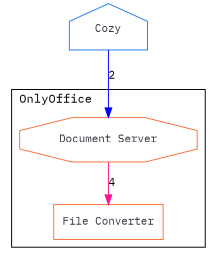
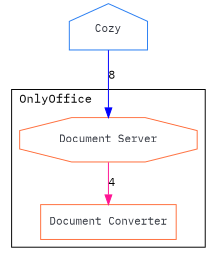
(112, 76) -> (112, 76)
(108, 222) -> (108, 222)
